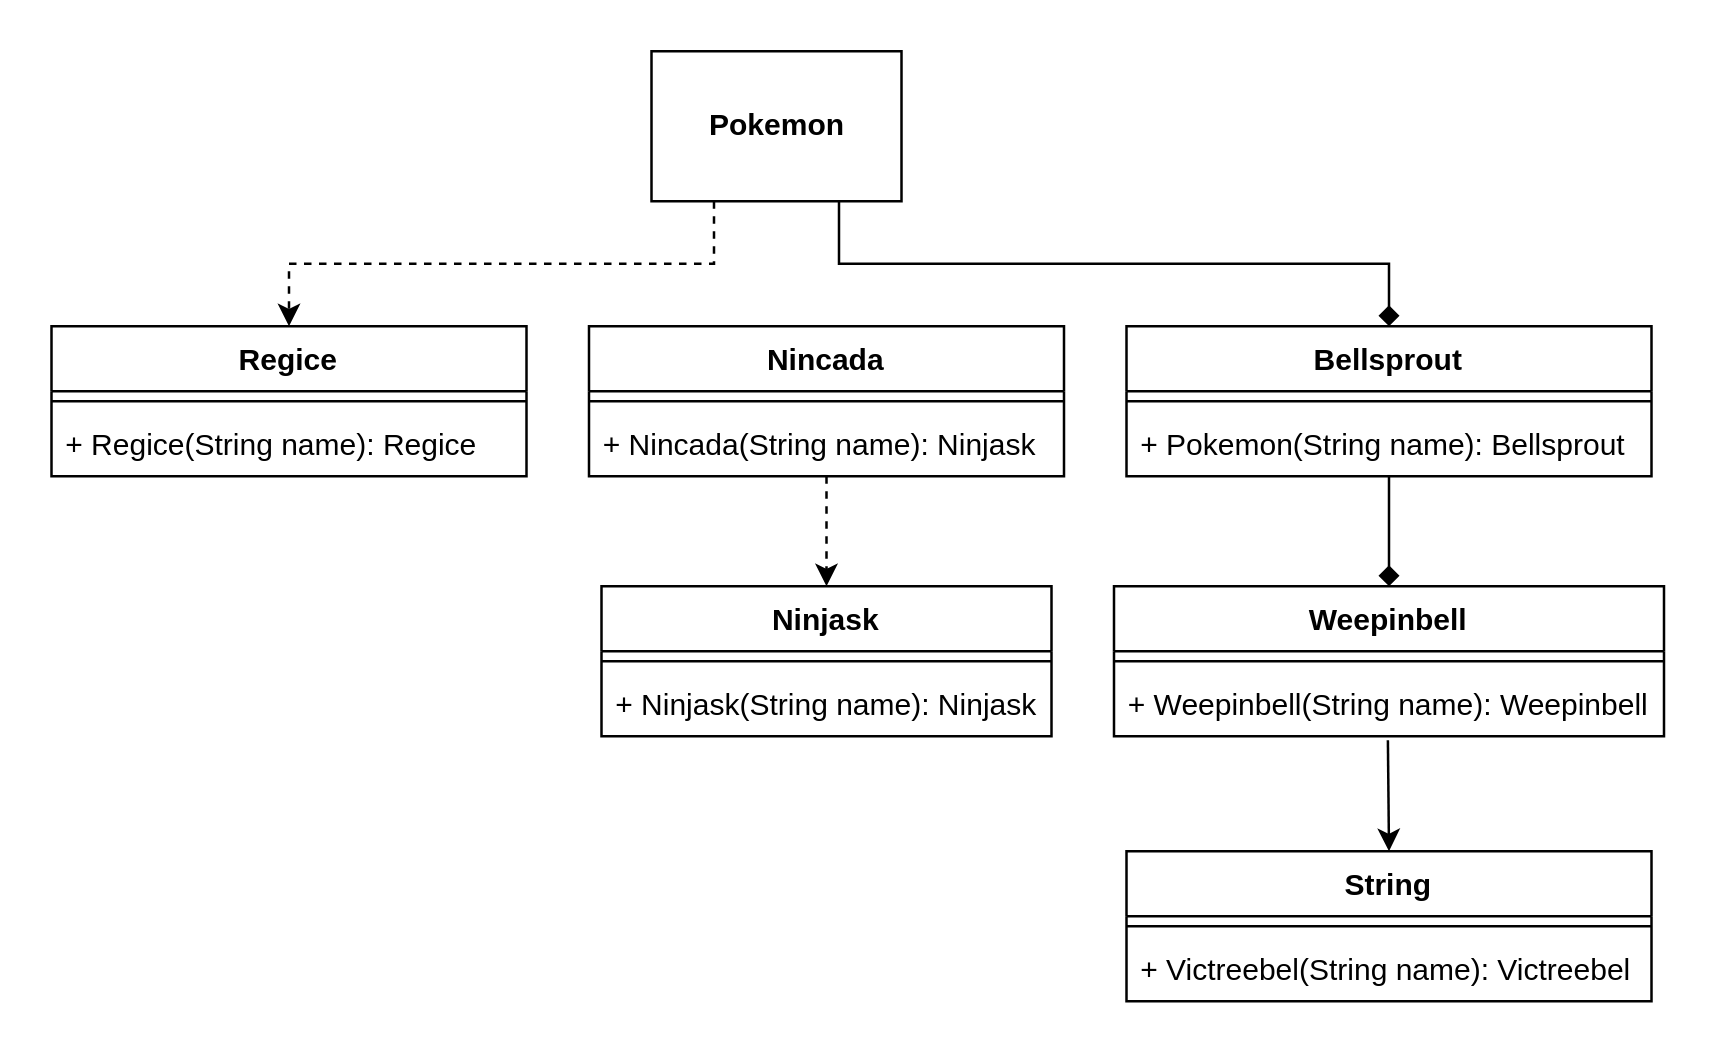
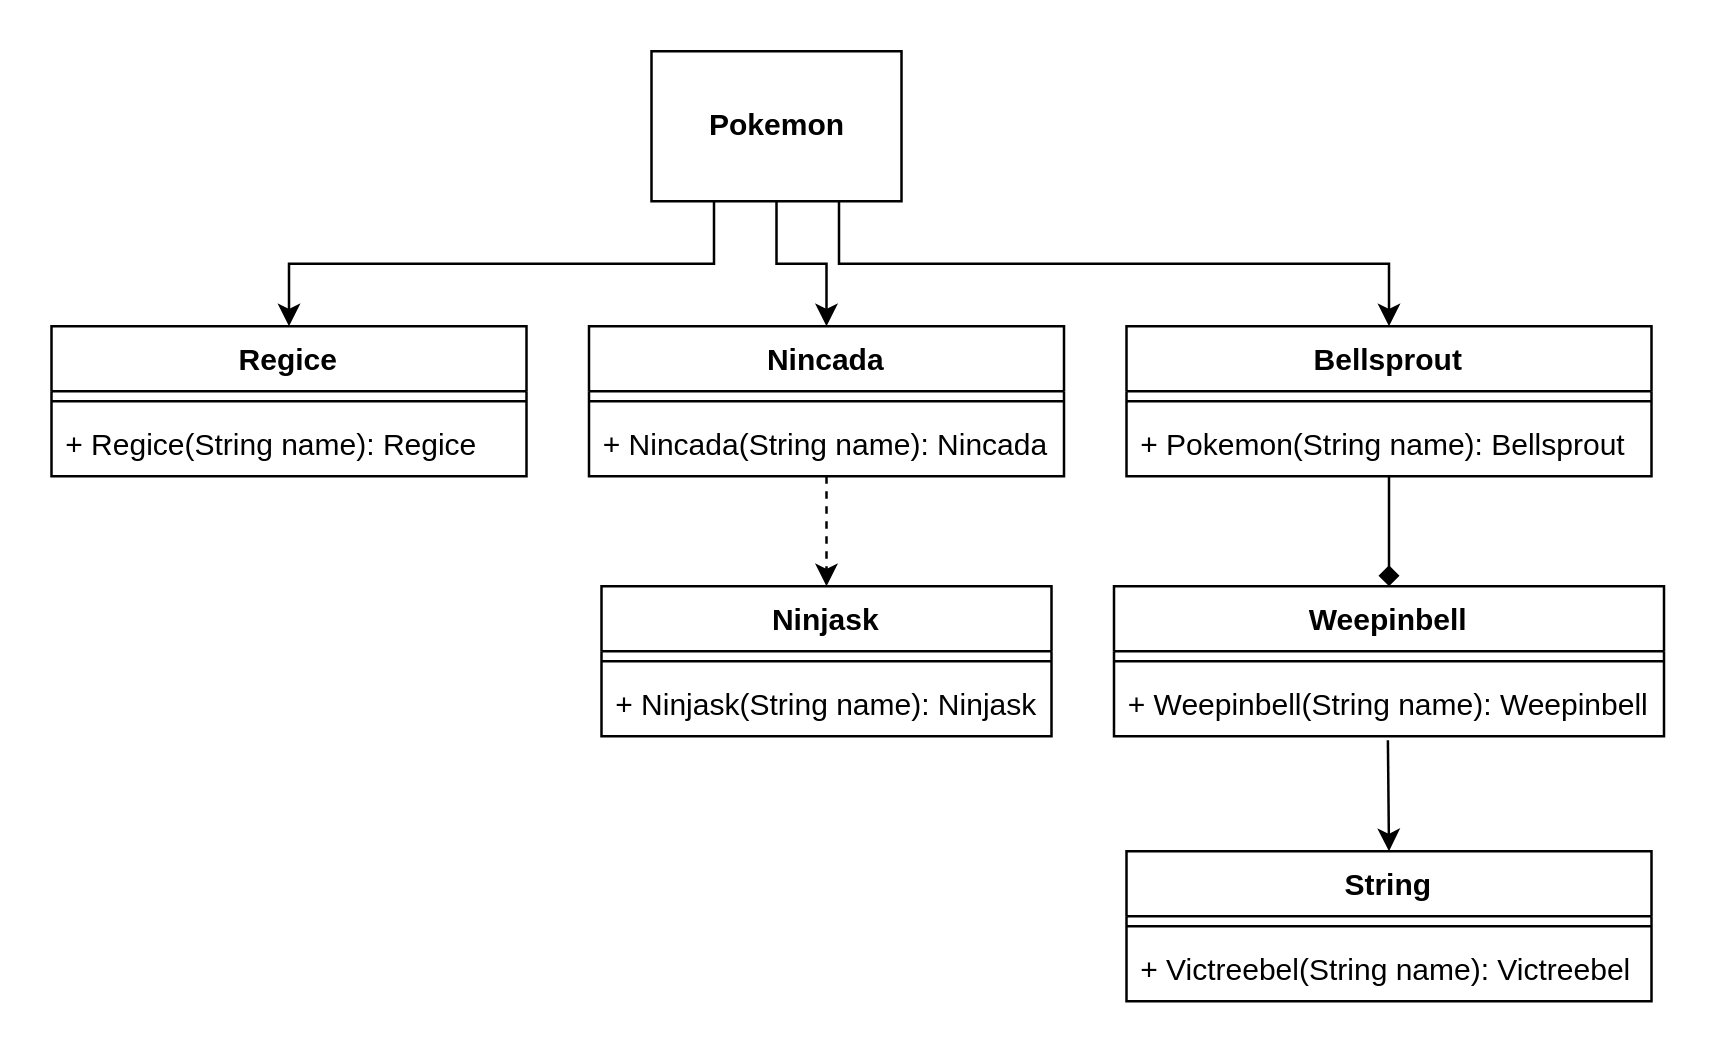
(511, 264) -> (511, 264)
none -> (793, 264)
(1389, 306) -> (1389, 307)
(836, 445) -> (836, 445)
